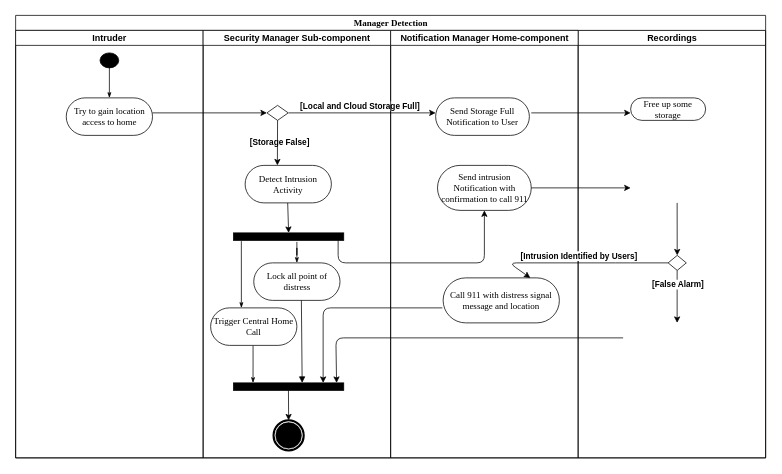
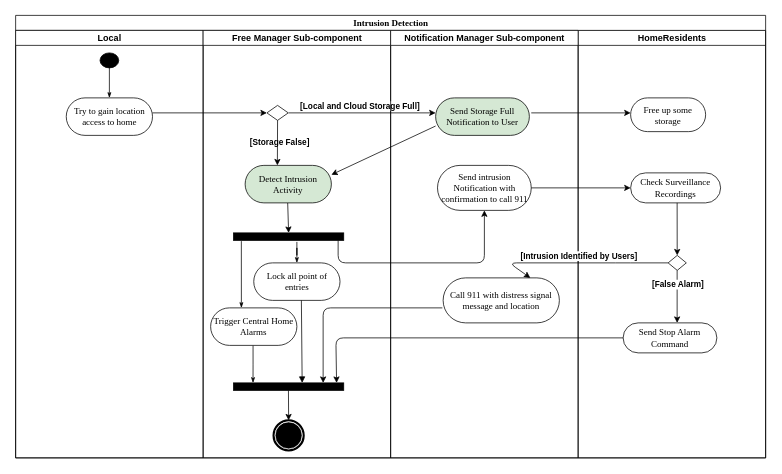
(391, 23) -> (391, 23)
(110, 38) -> (110, 38)
(297, 38) -> (297, 38)
(485, 38) -> (485, 38)
(672, 38) -> (672, 38)
(668, 109) -> (668, 115)
(482, 117) -> (482, 117)
none -> (385, 149)
(288, 184) -> (288, 184)
none -> (675, 188)
(297, 282) -> (297, 282)
(254, 327) -> (254, 327)
none -> (670, 338)
